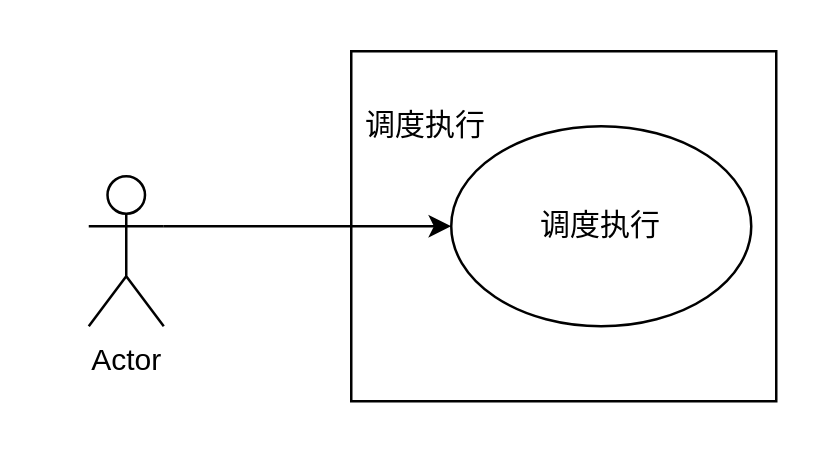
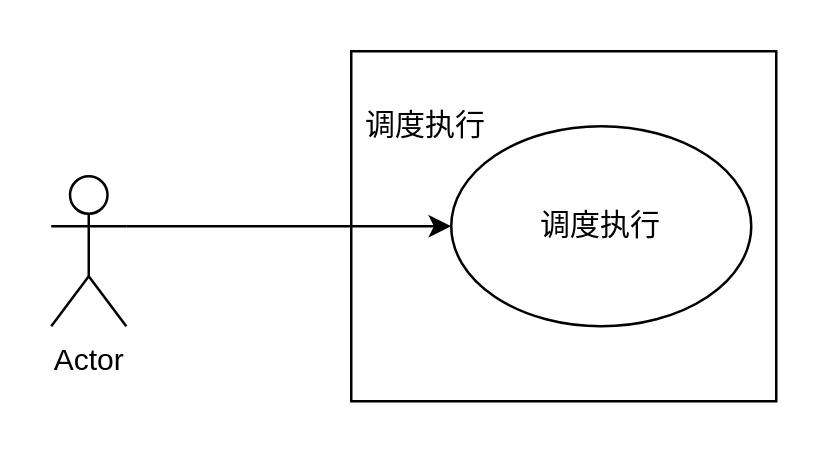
(126, 251) -> (89, 251)
